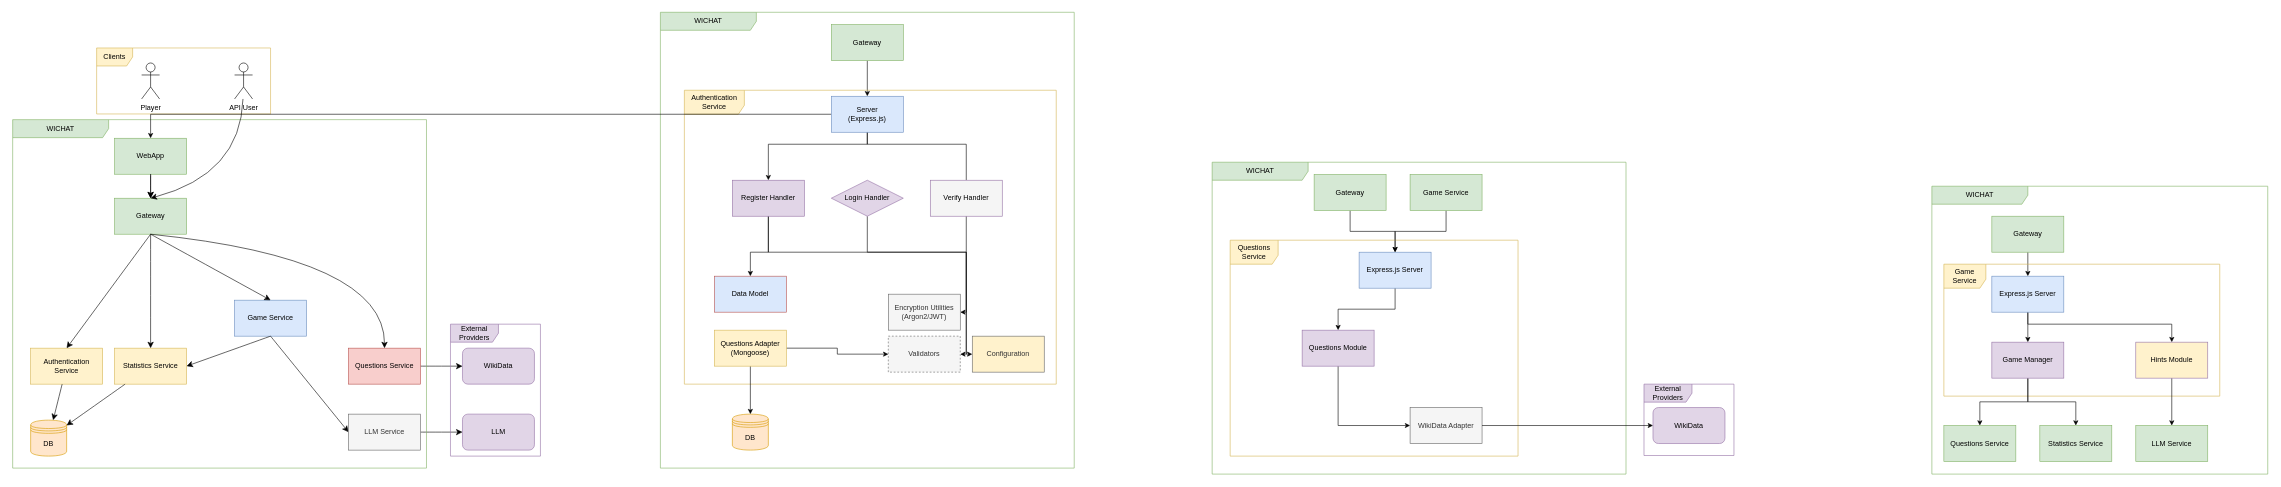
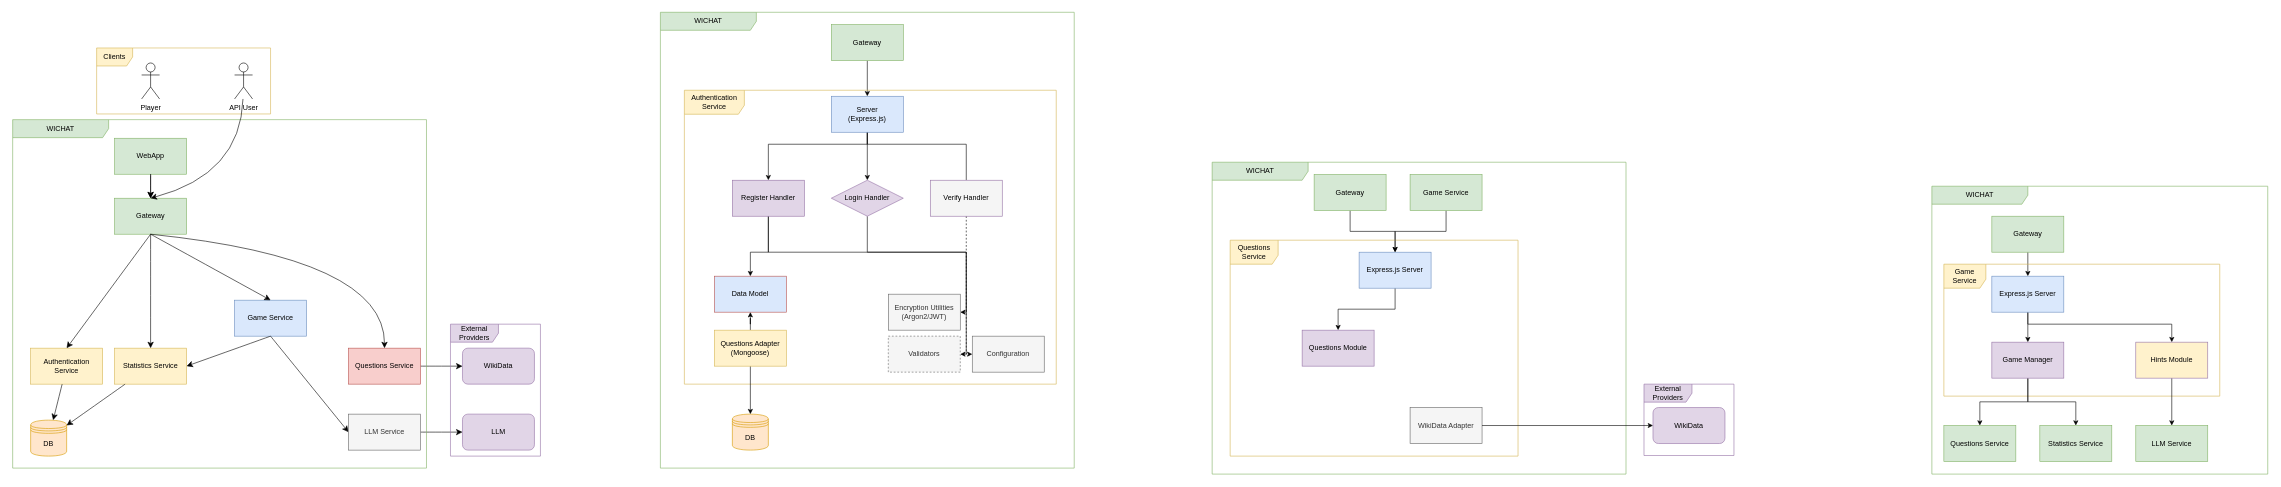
(150, 125) -> (867, 174)
(966, 233) -> (966, 233)
(837, 353) -> (750, 319)
(1008, 354) -> (1008, 354)
(1370, 426) -> none
